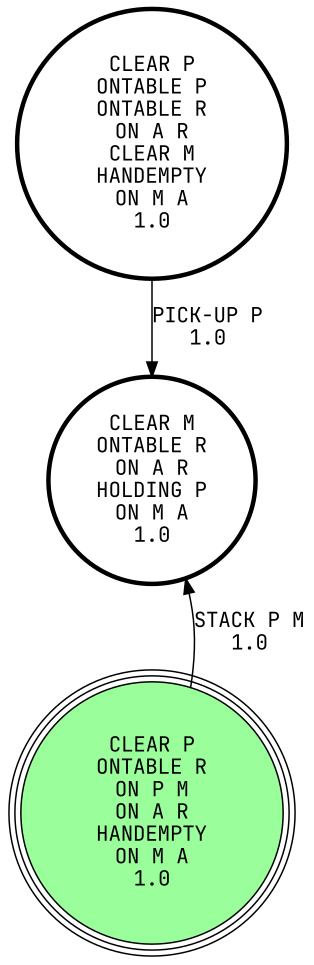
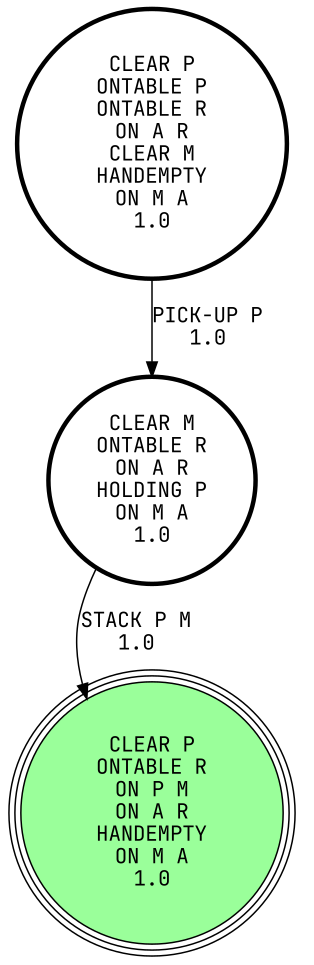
(194, 640) -> (78, 625)
